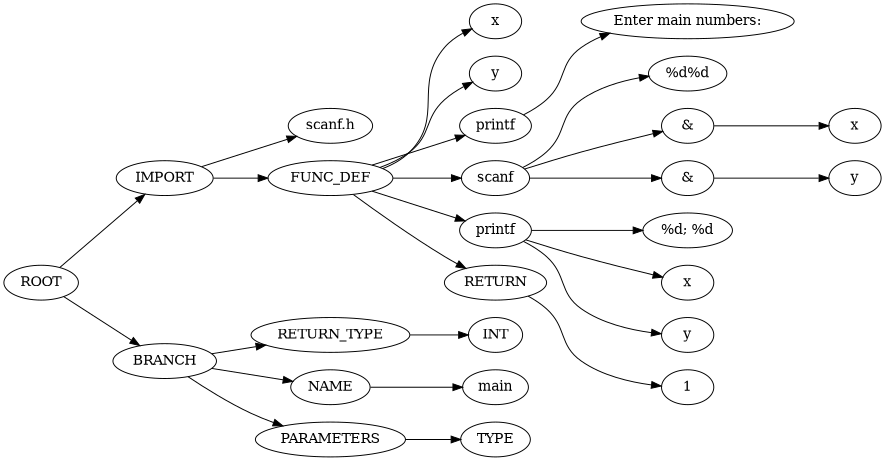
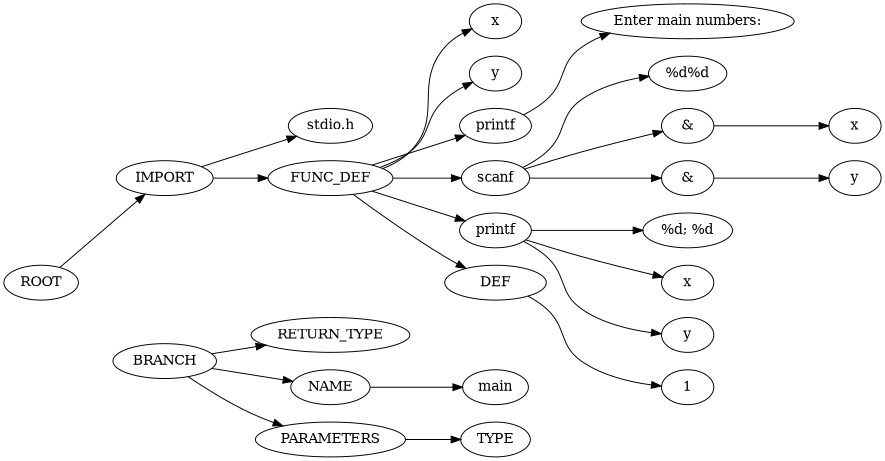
(330, 126) -> (330, 126)
(496, 283) -> (496, 283)
(98, 319) -> none
(496, 335) -> none
